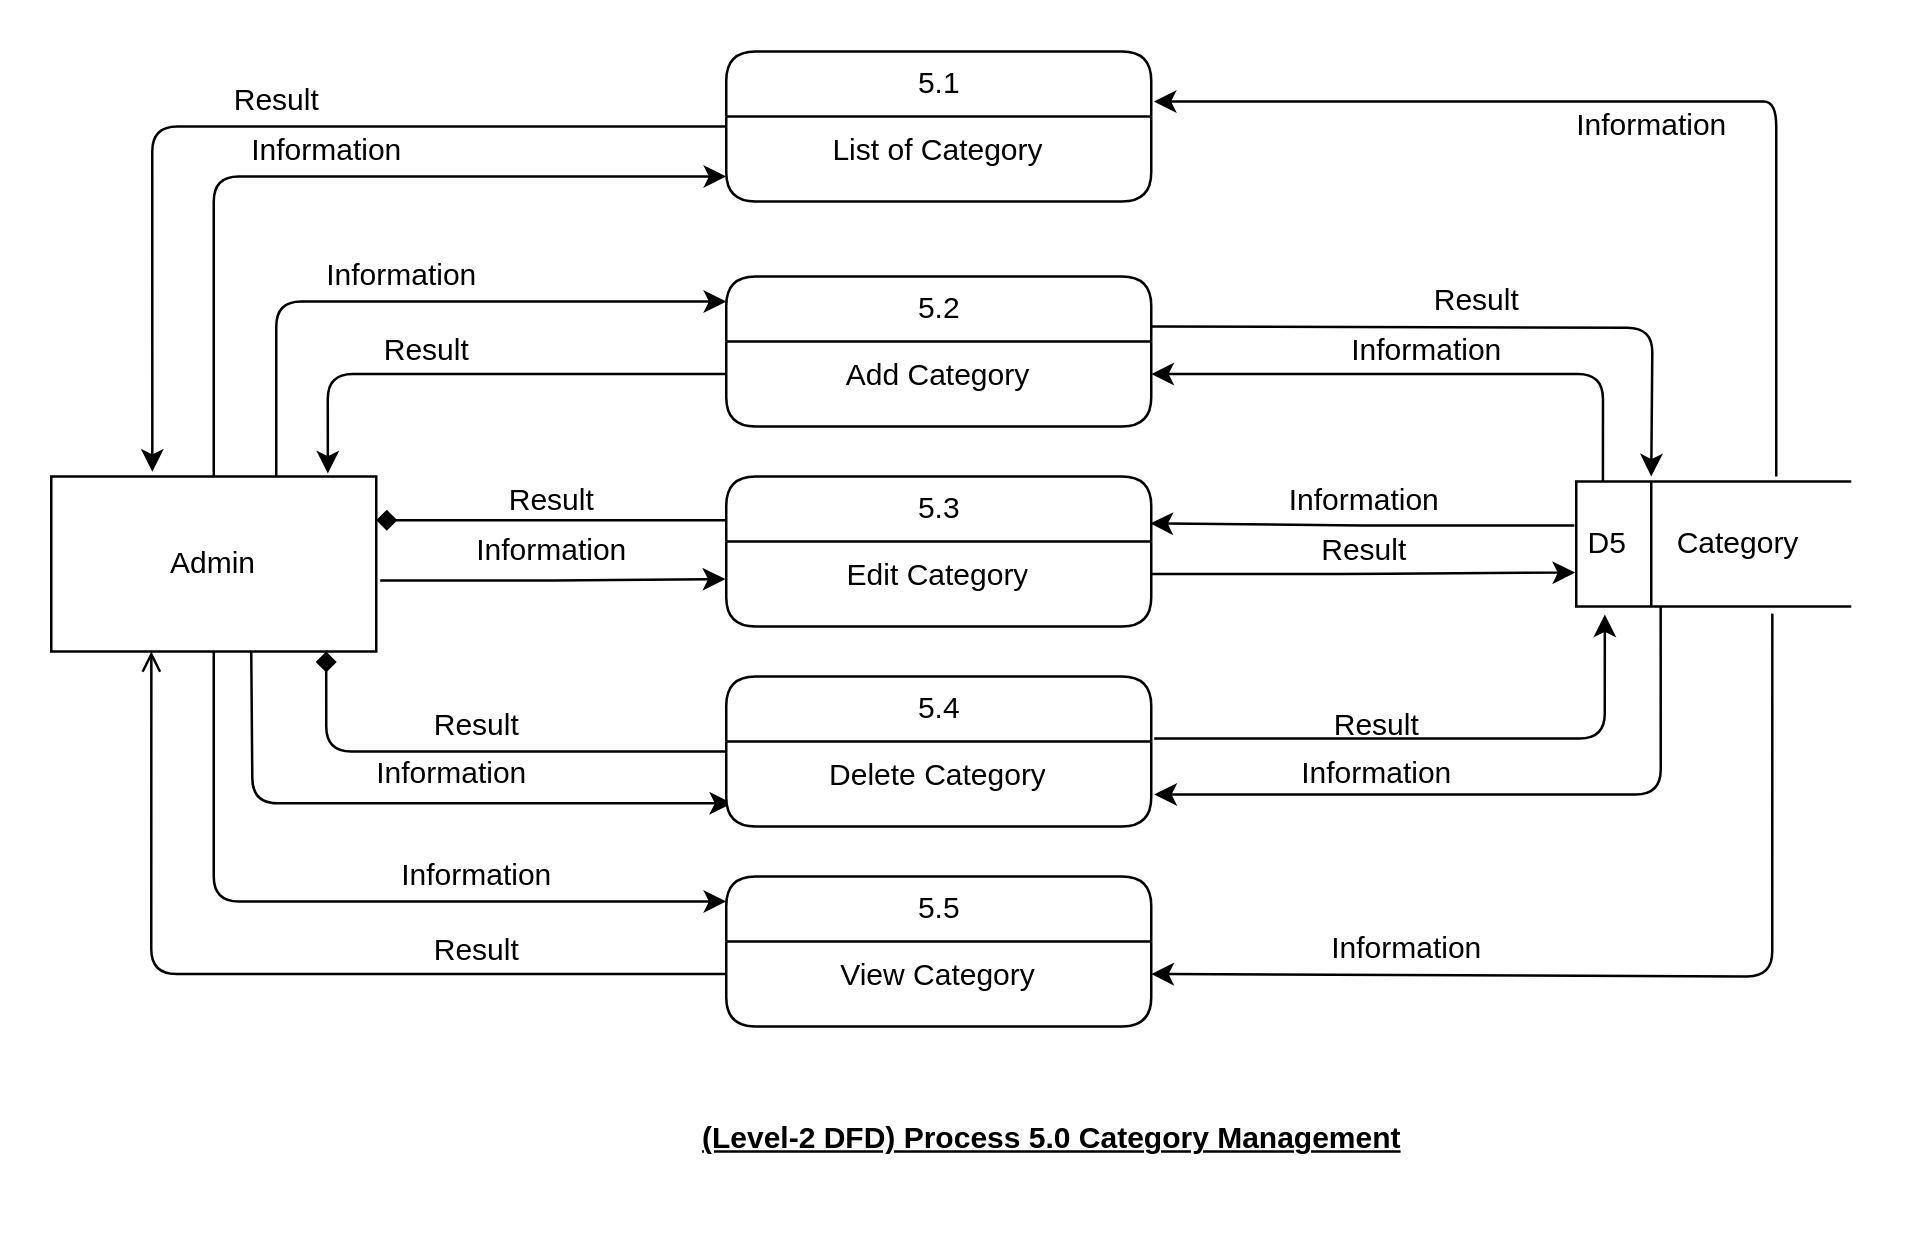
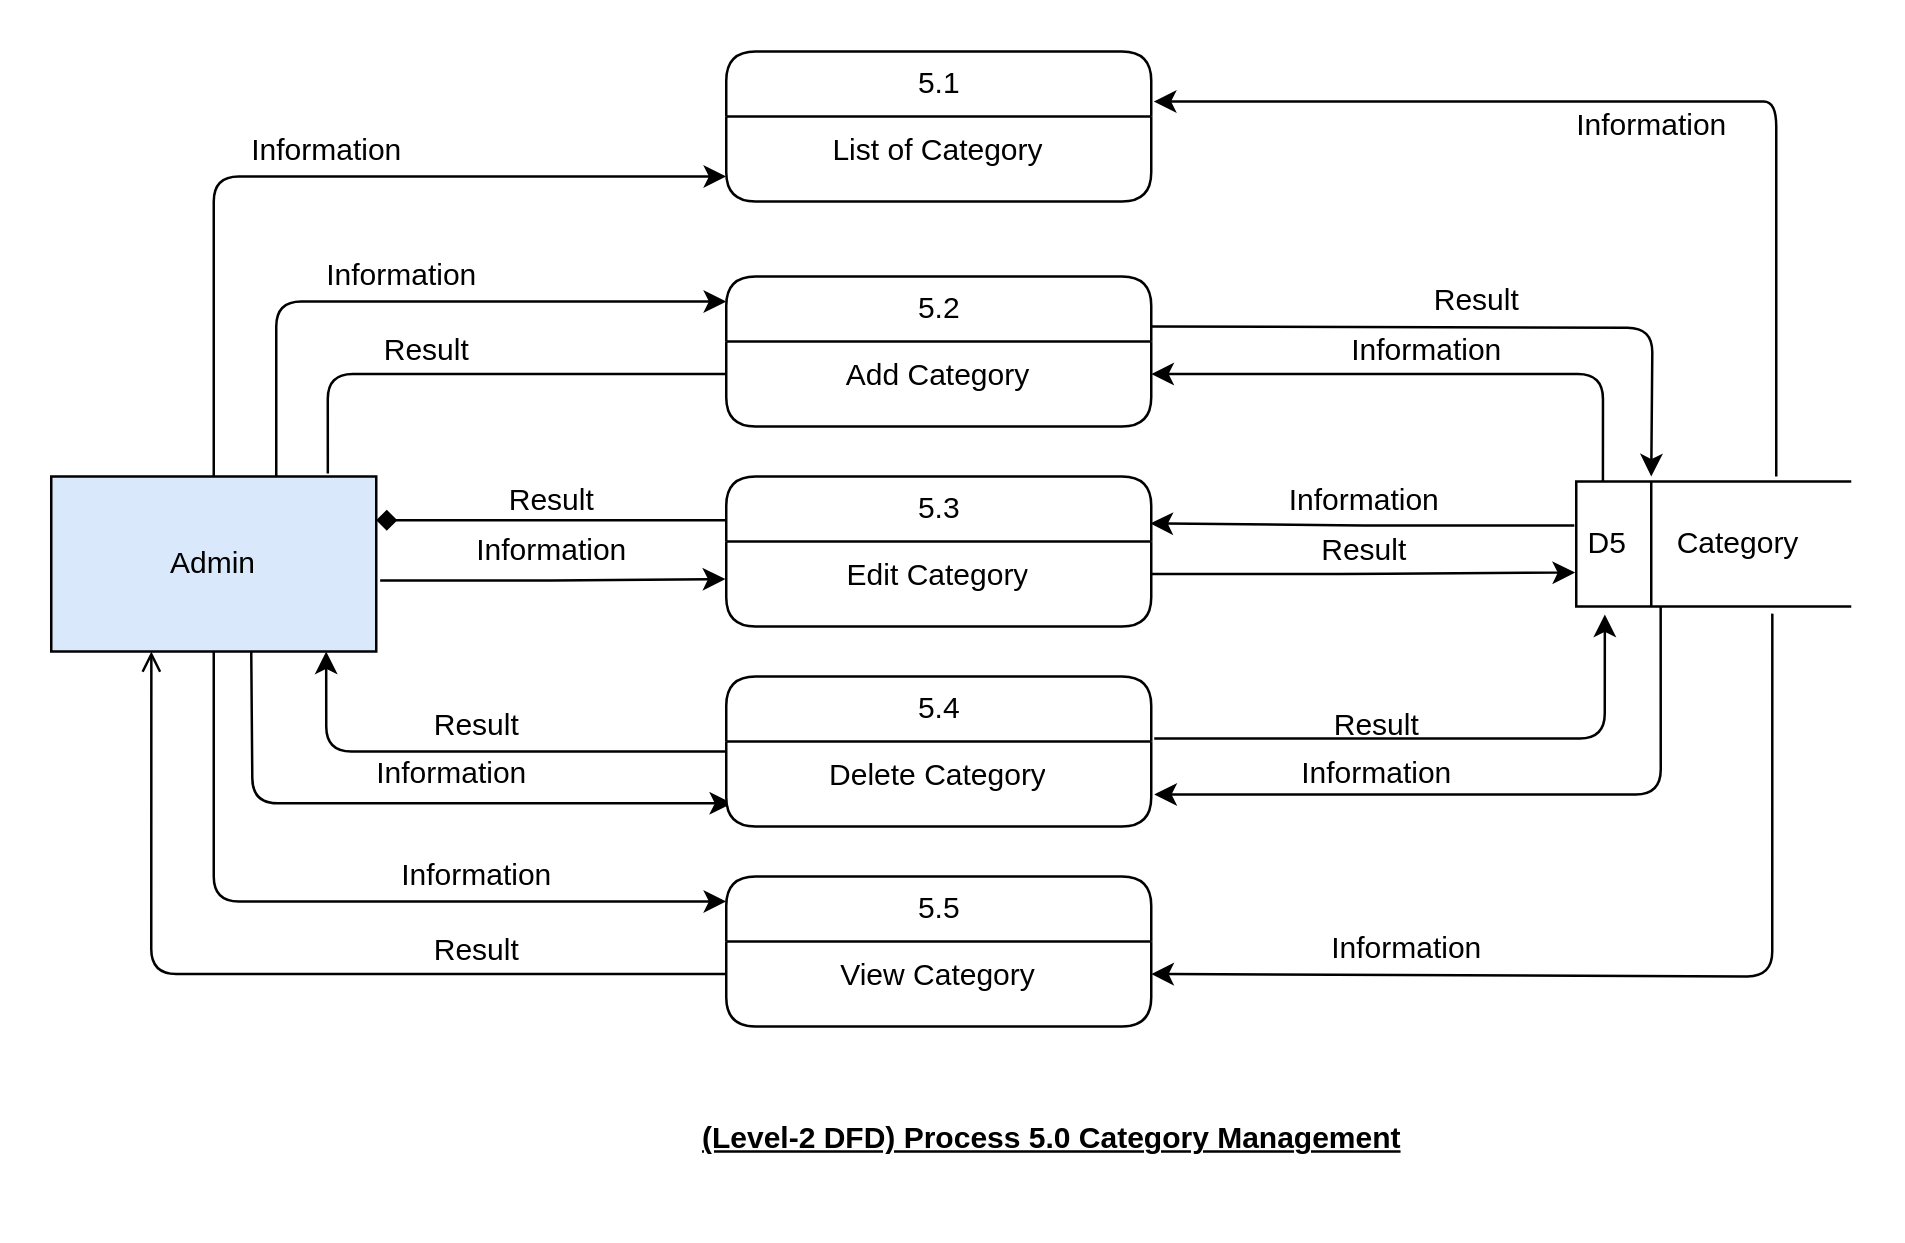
(283, 126) -> none
(328, 455) -> (328, 463)
(214, 564) -> (214, 564)
(326, 672) -> (326, 670)
